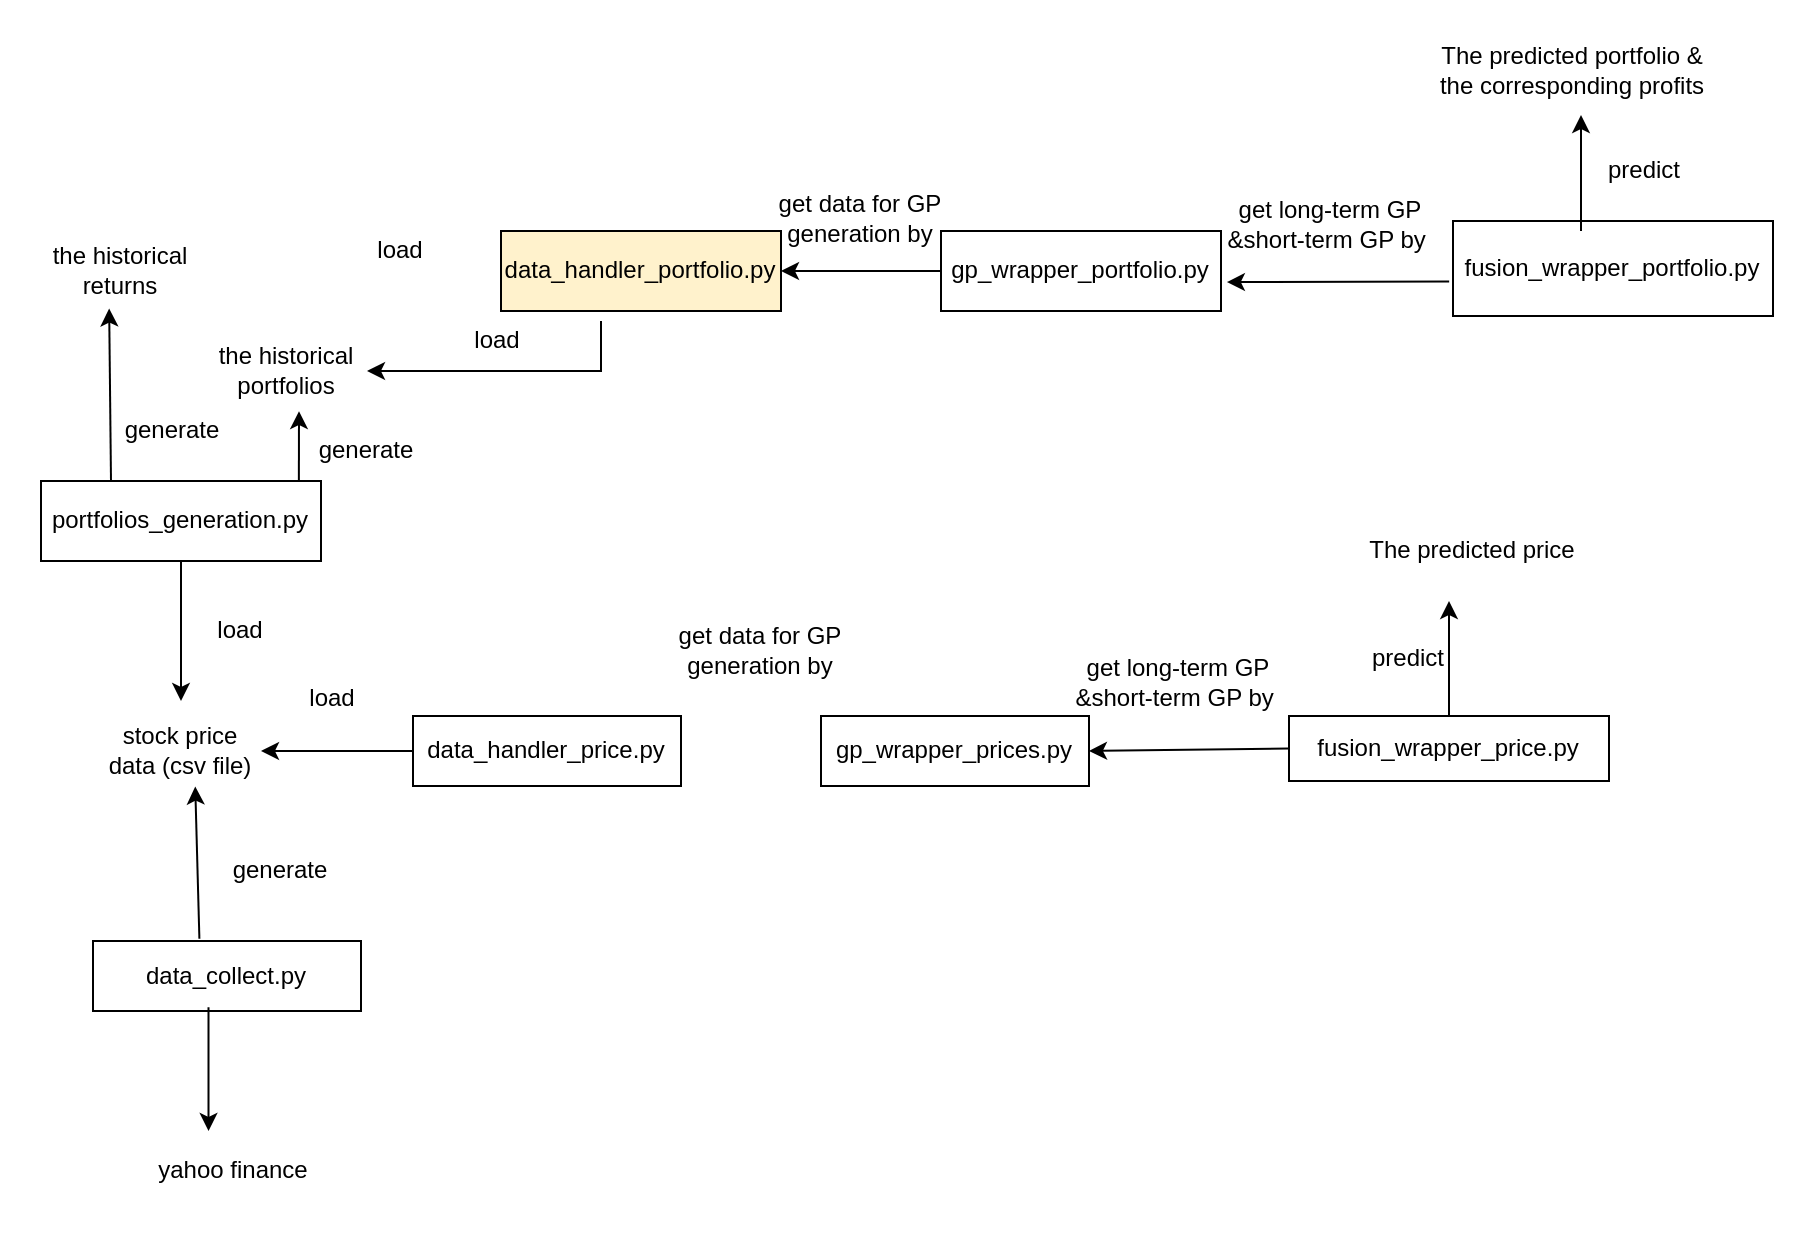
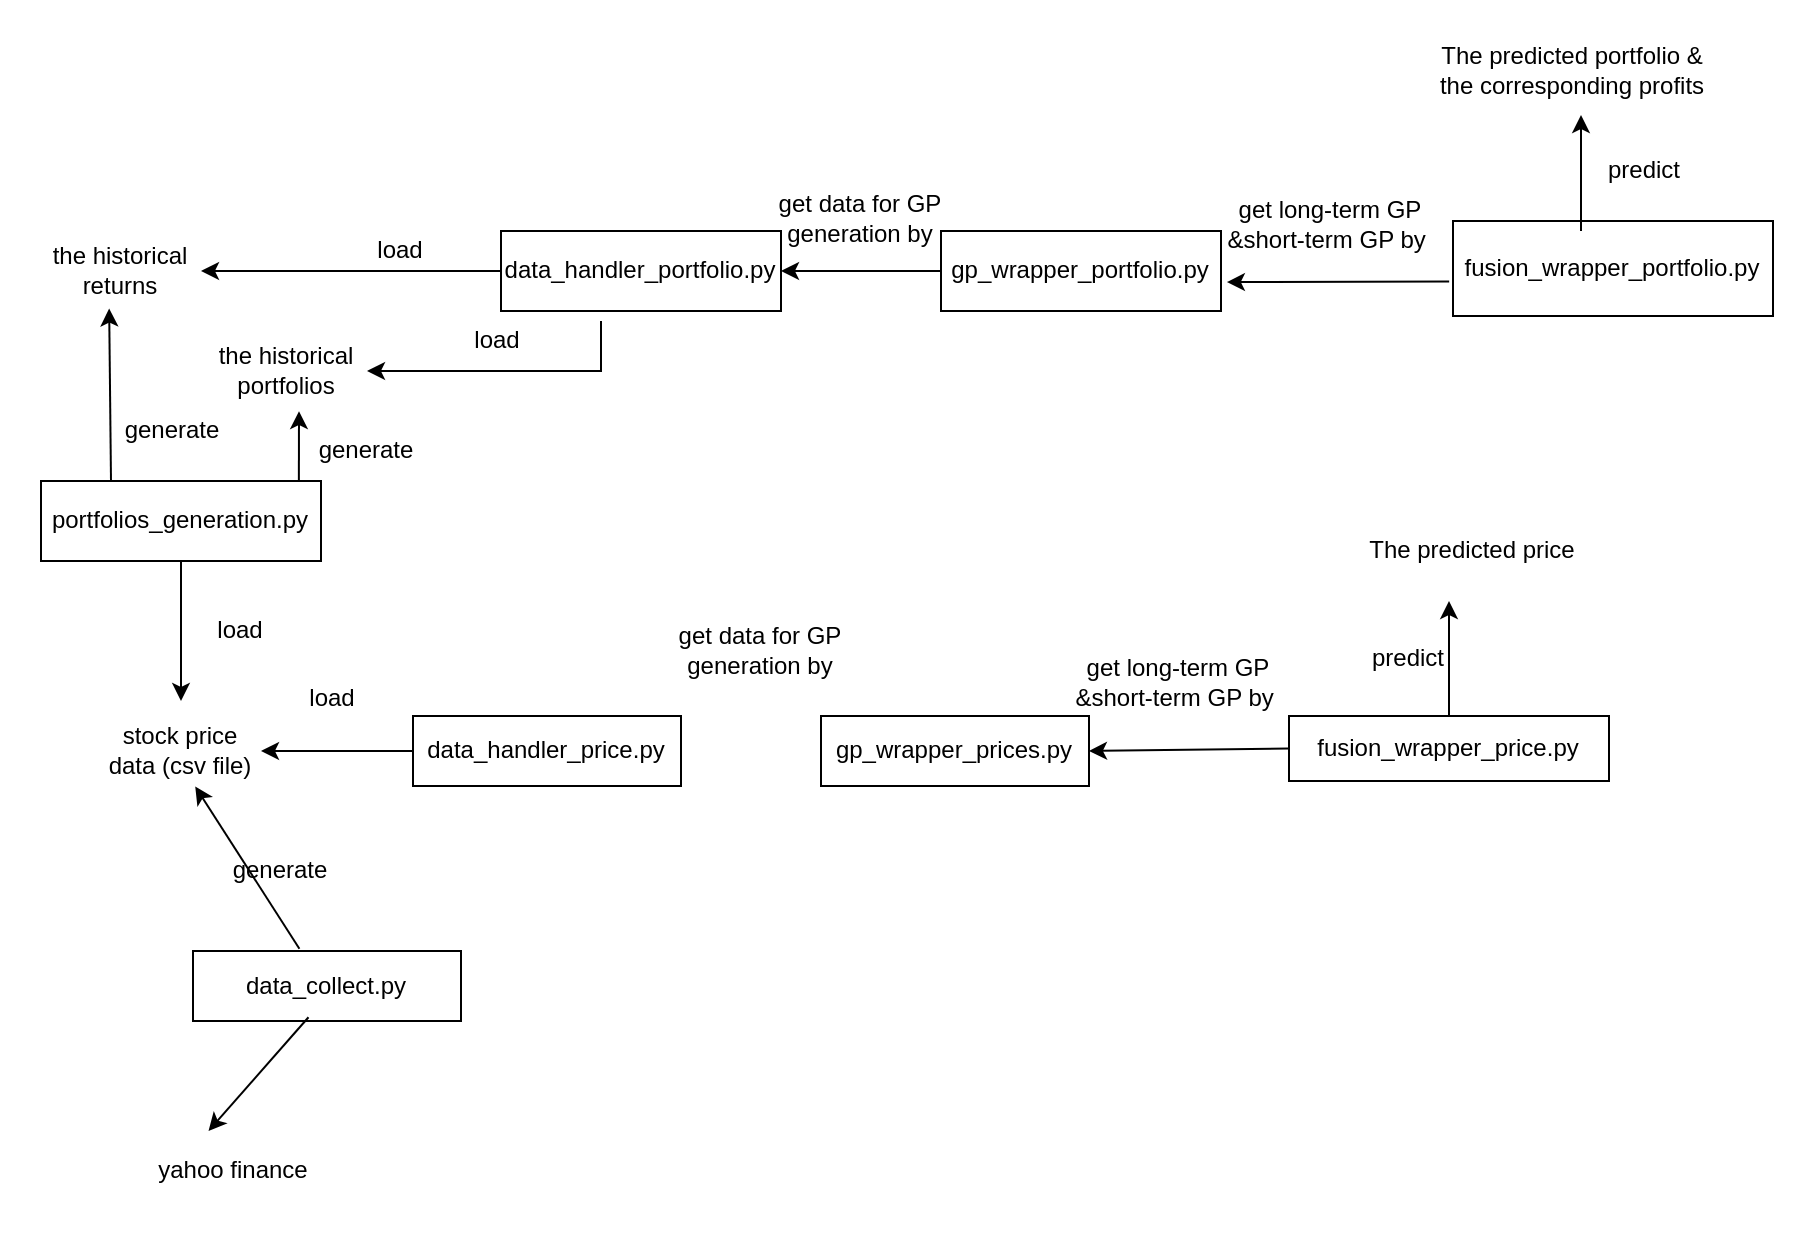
none -> (358, 271)
(641, 271) -> (641, 271)
(227, 976) -> (327, 986)
